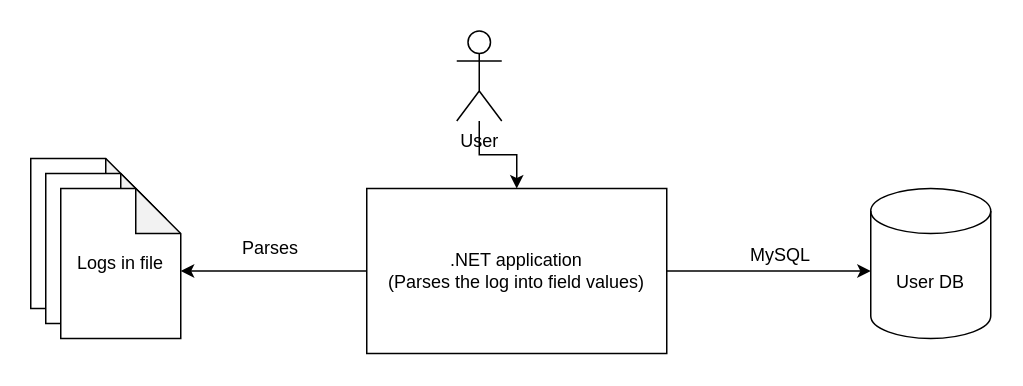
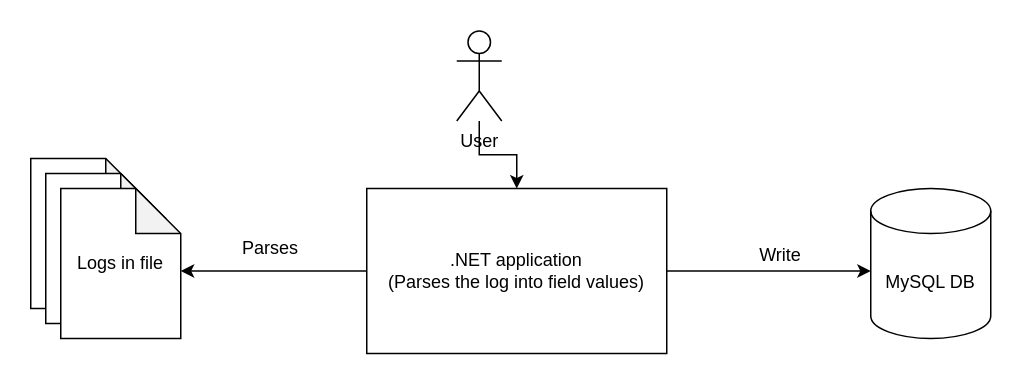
(781, 256) -> (781, 256)
(931, 283) -> (931, 283)
